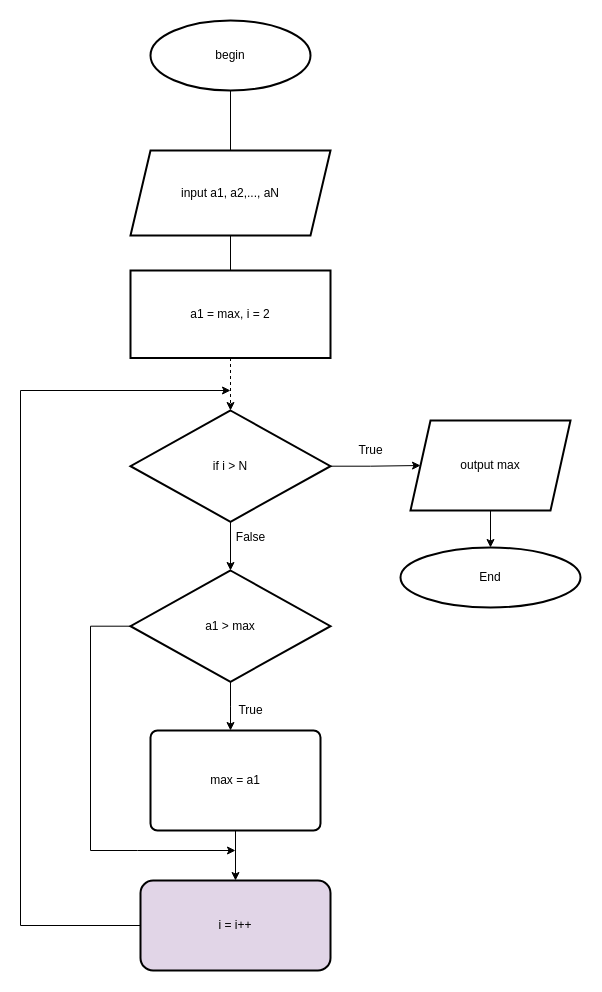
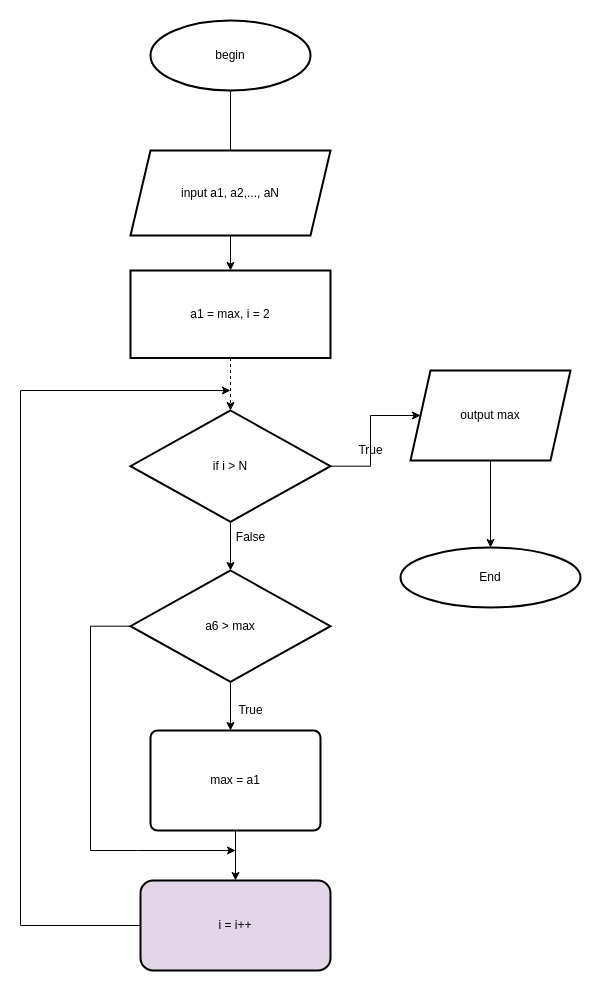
(231, 265) -> (231, 262)
(491, 466) -> (491, 416)
(231, 627) -> (231, 627)
